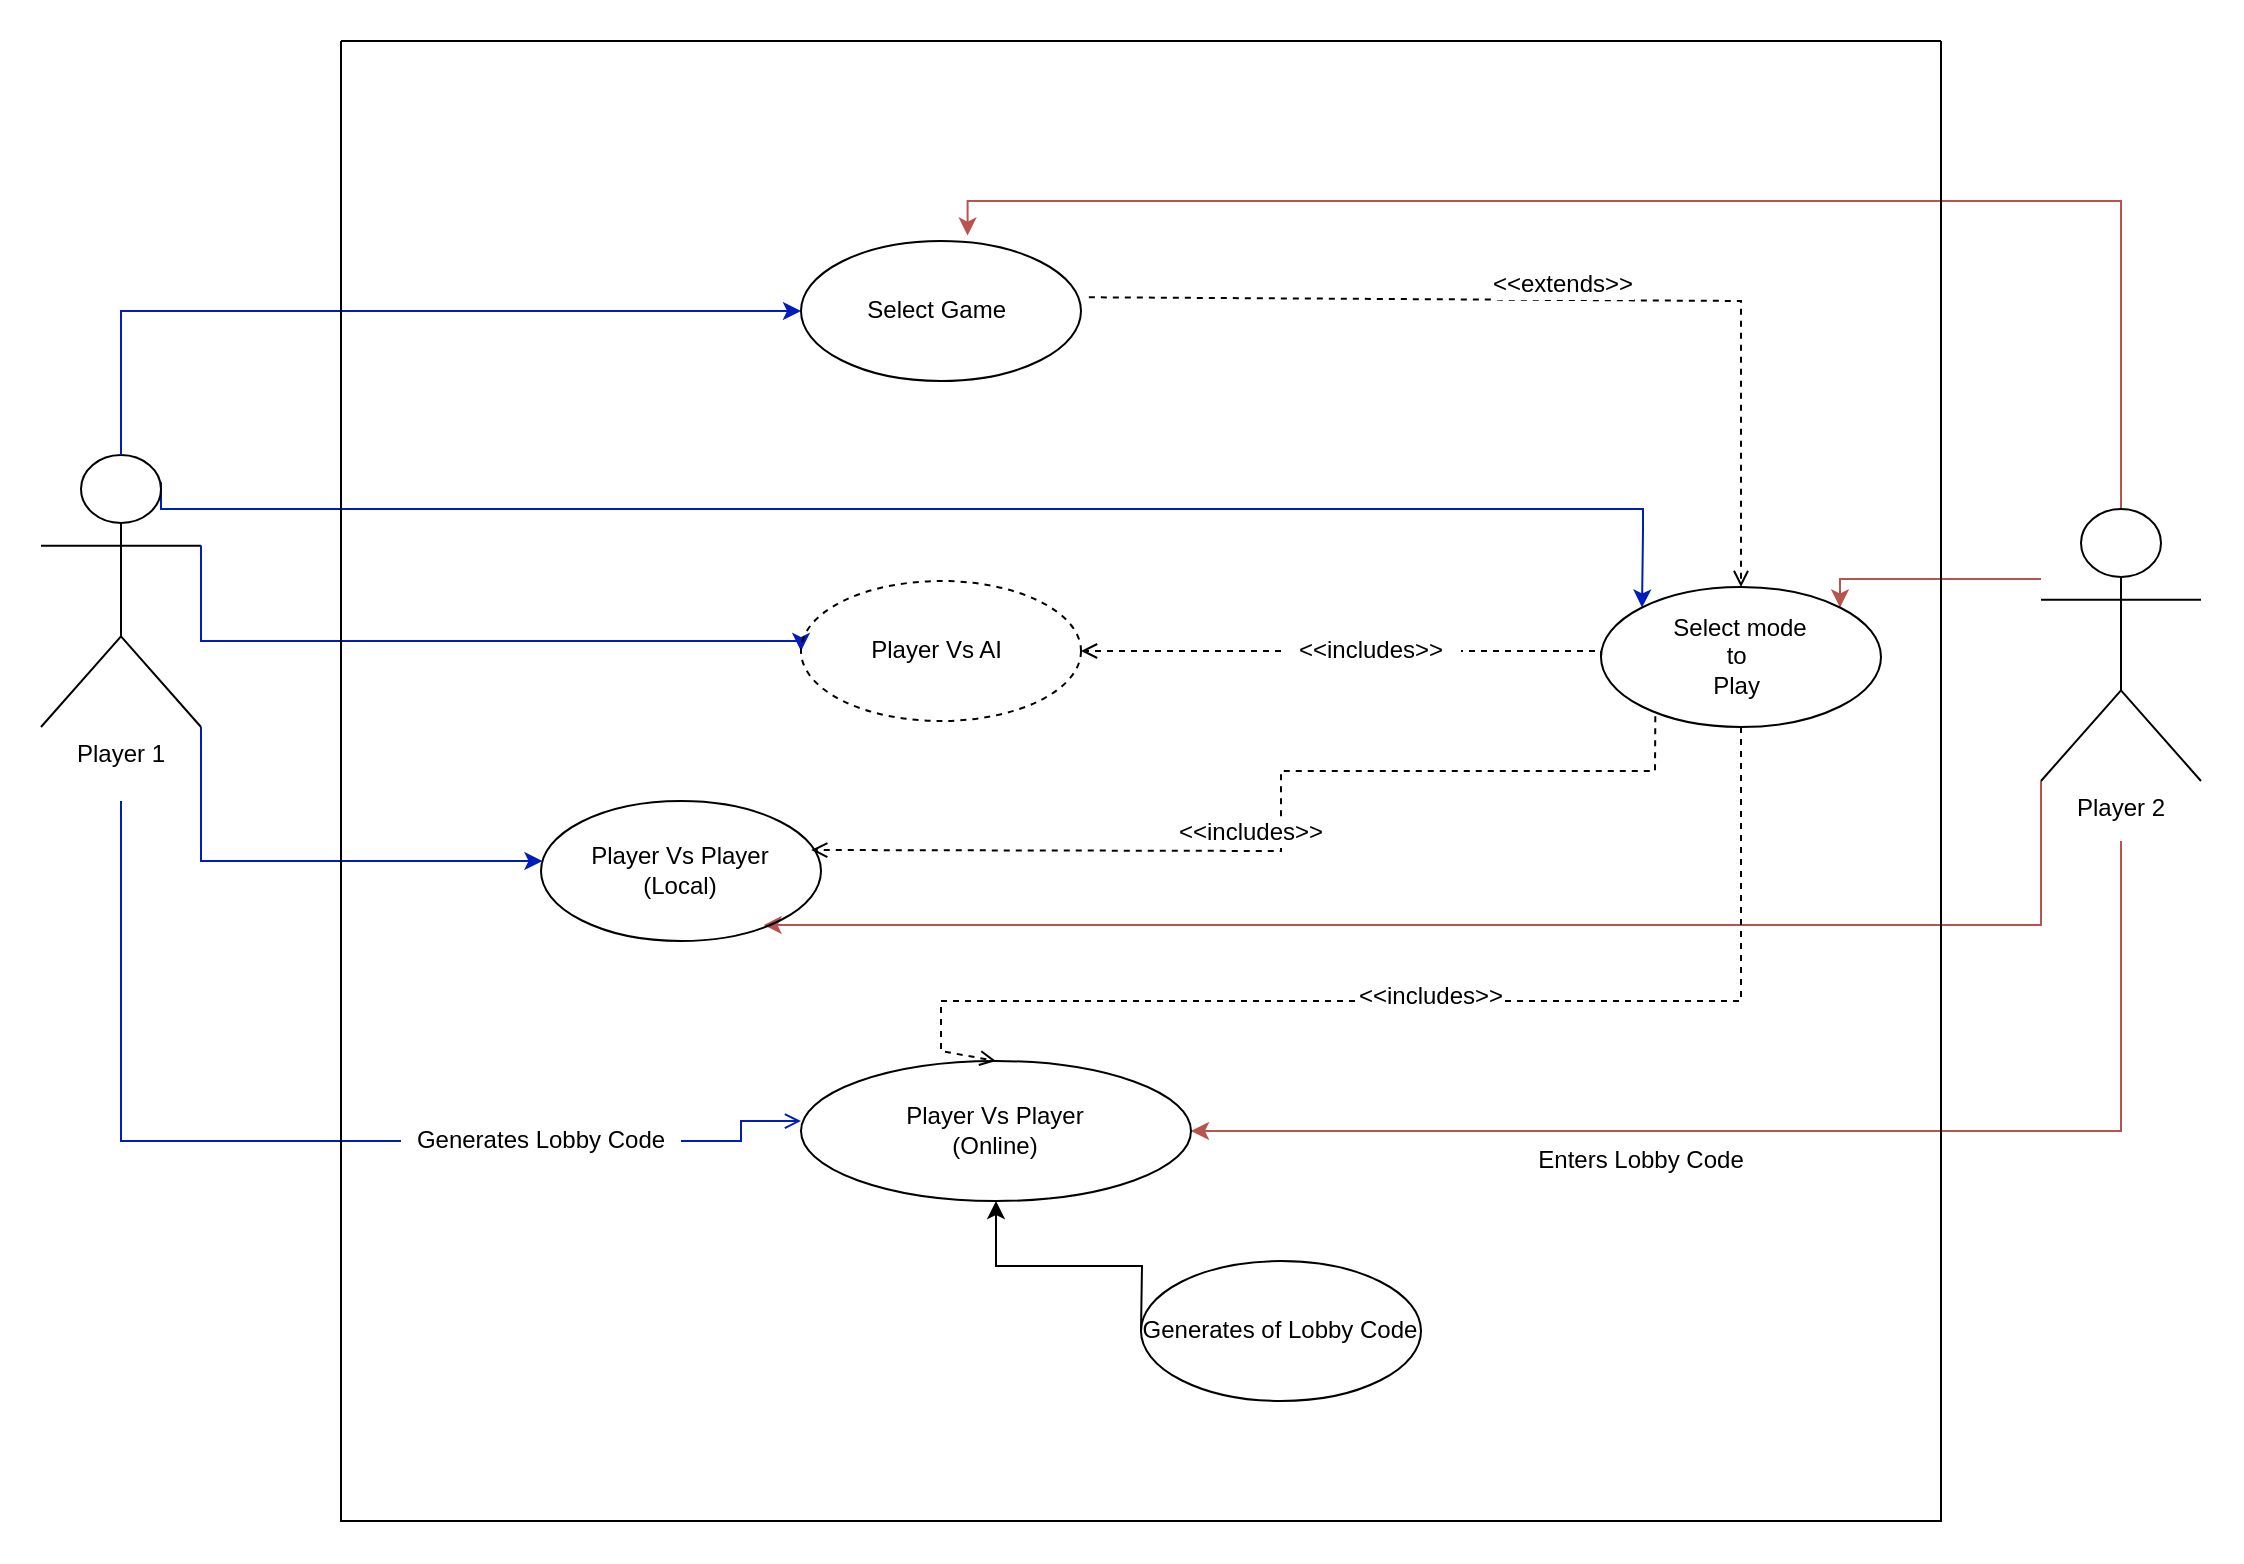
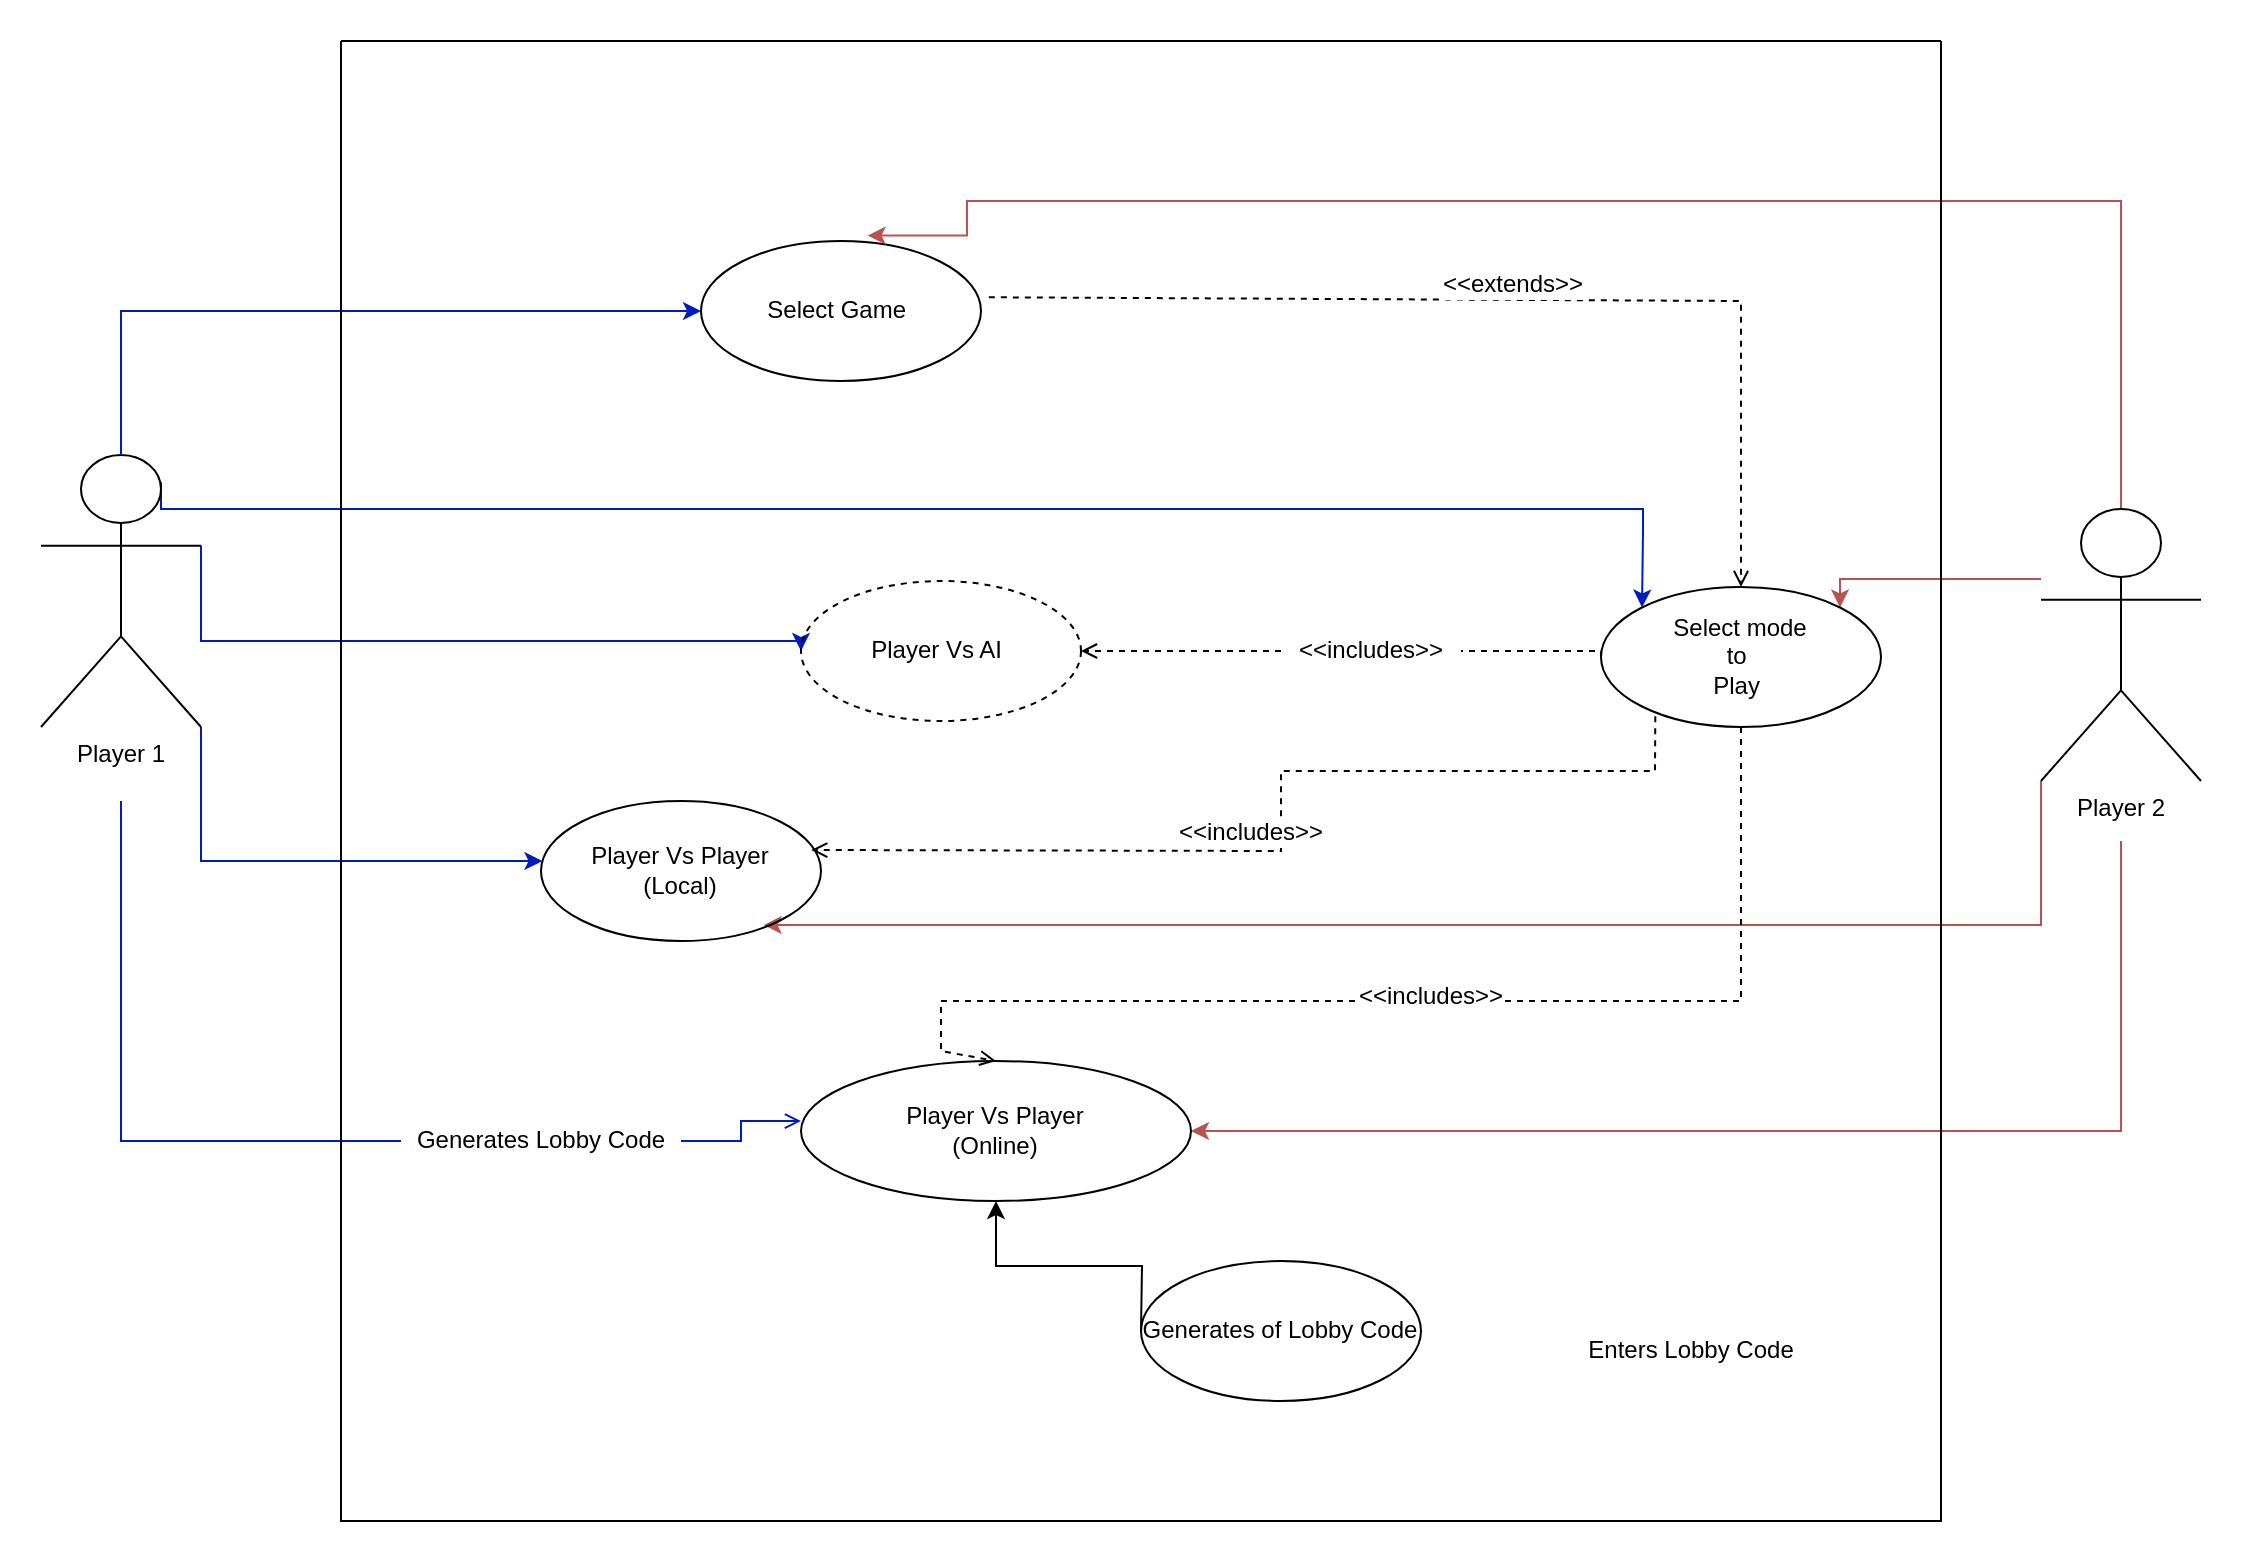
(941, 311) -> (841, 311)
(1641, 1161) -> (1691, 1351)
